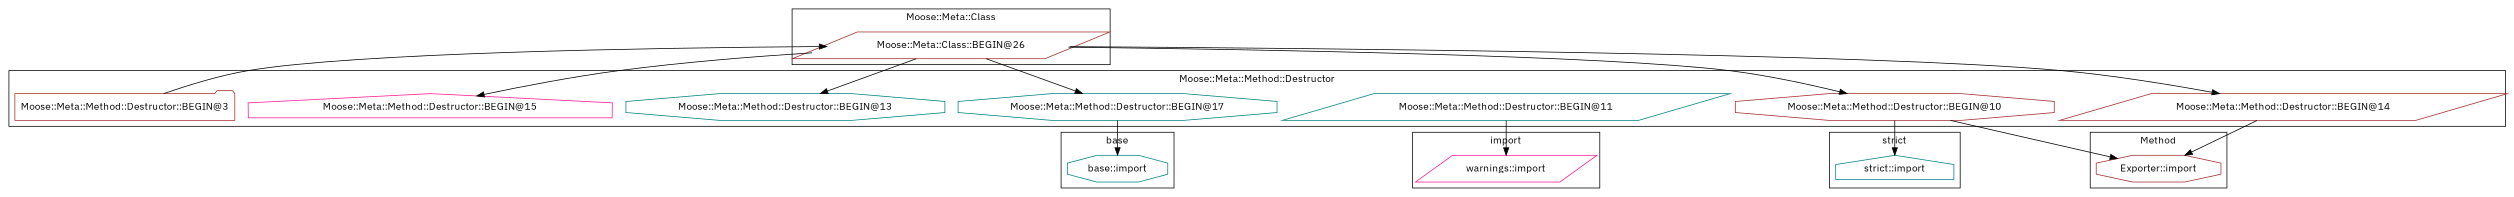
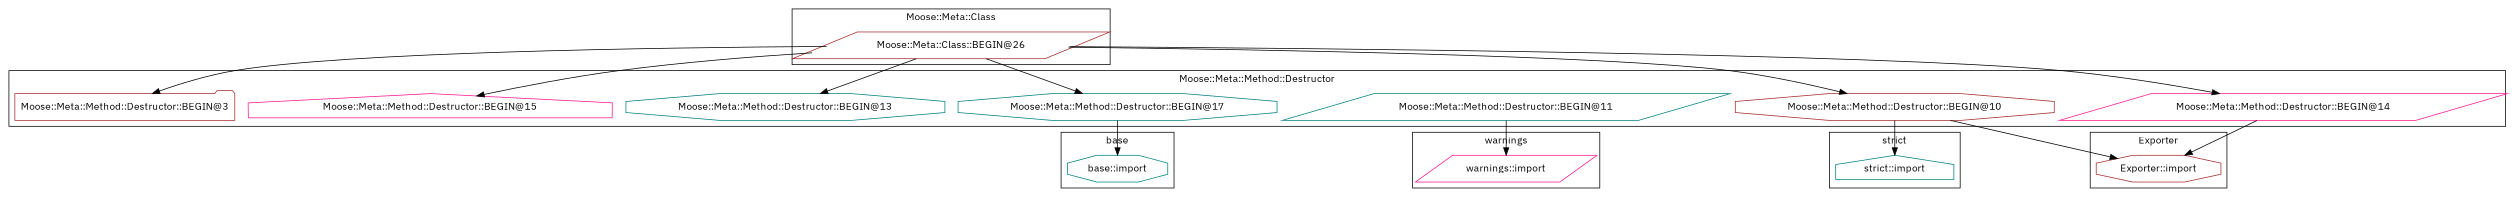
(489, 53) -> (491, 53)
(2283, 107) -> (2283, 107)
(1506, 141) -> (1506, 141)
(2159, 141) -> (2159, 141)
